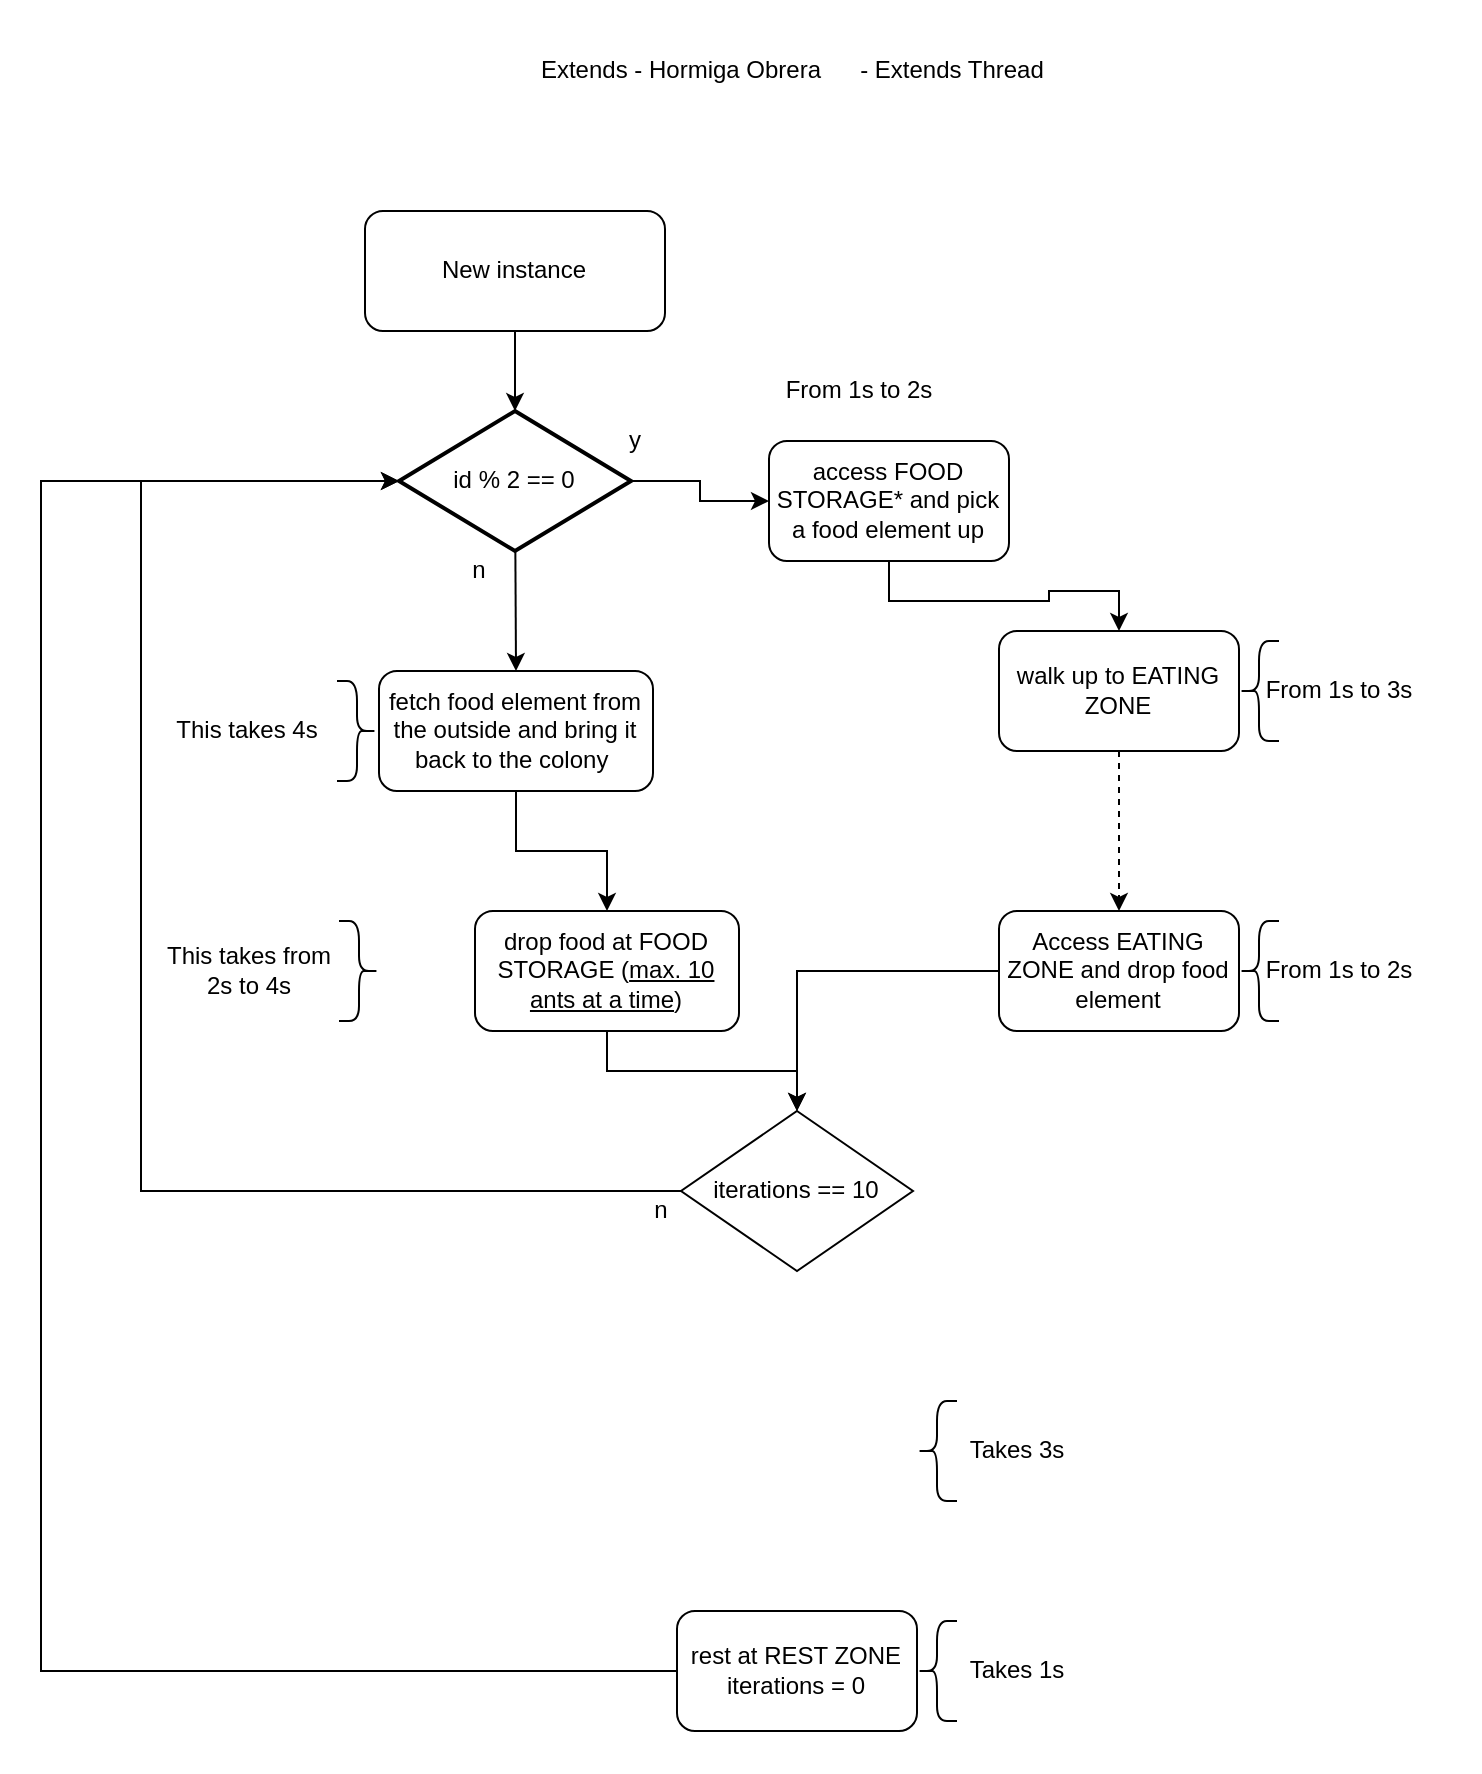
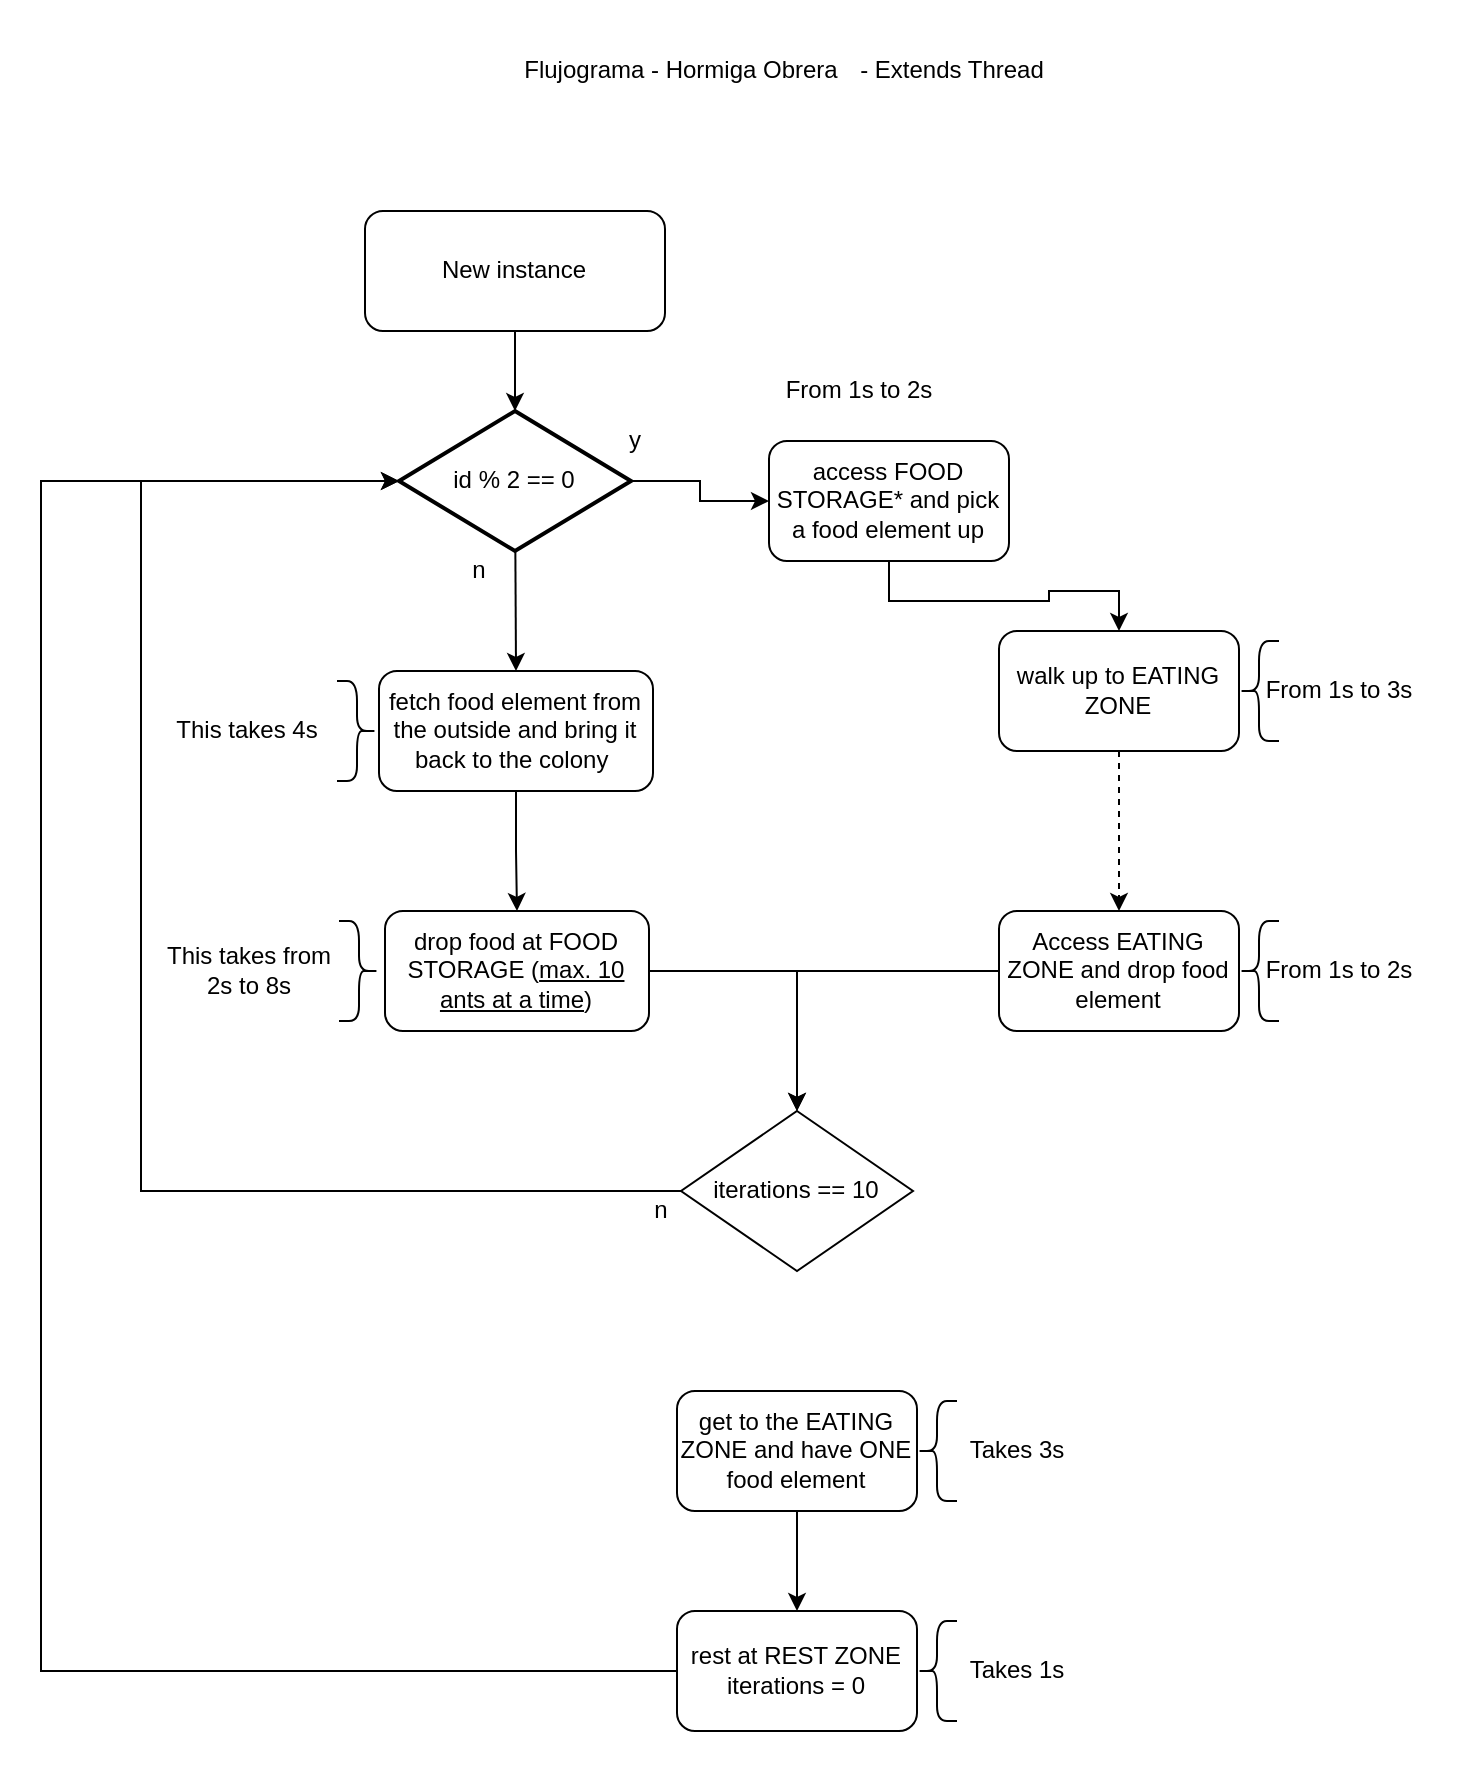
(682, 71) -> (682, 71)
(250, 971) -> (250, 971)
(607, 971) -> (517, 971)
none -> (797, 1451)
none -> (797, 1554)
